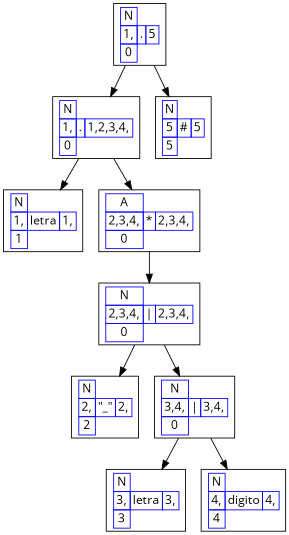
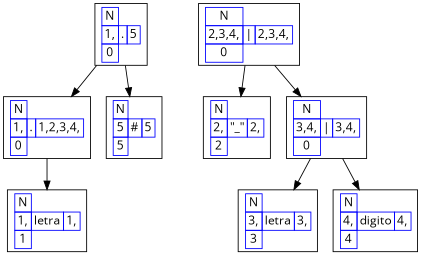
(149, 221) -> none
